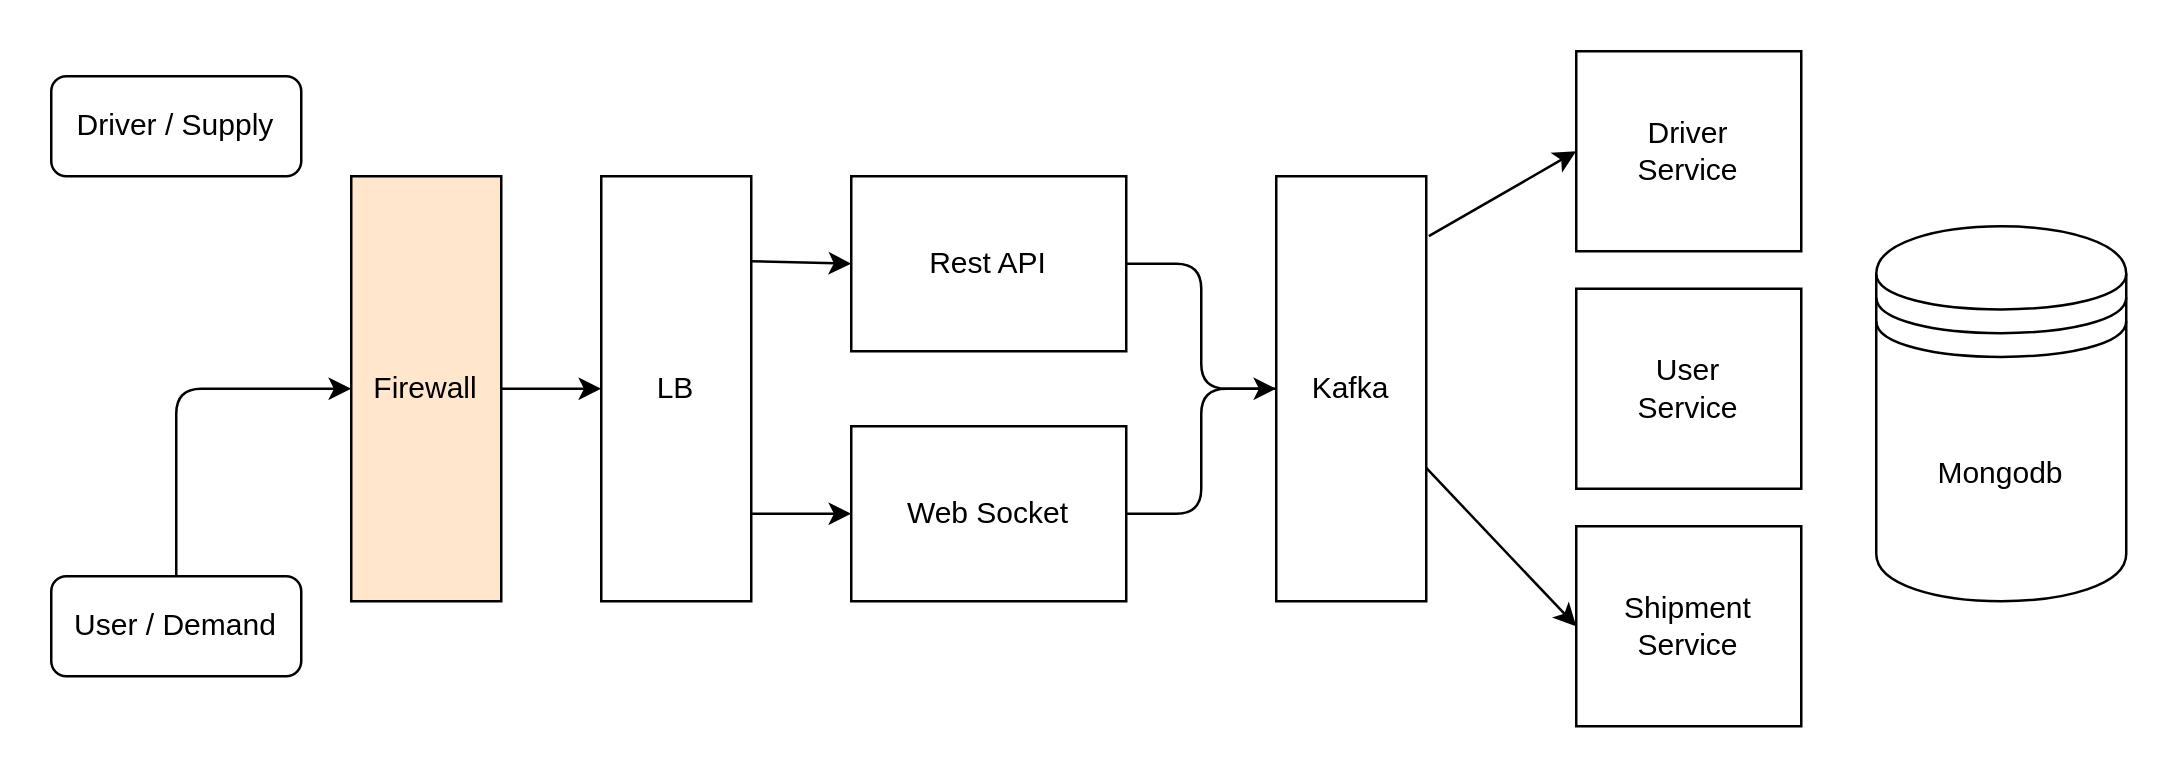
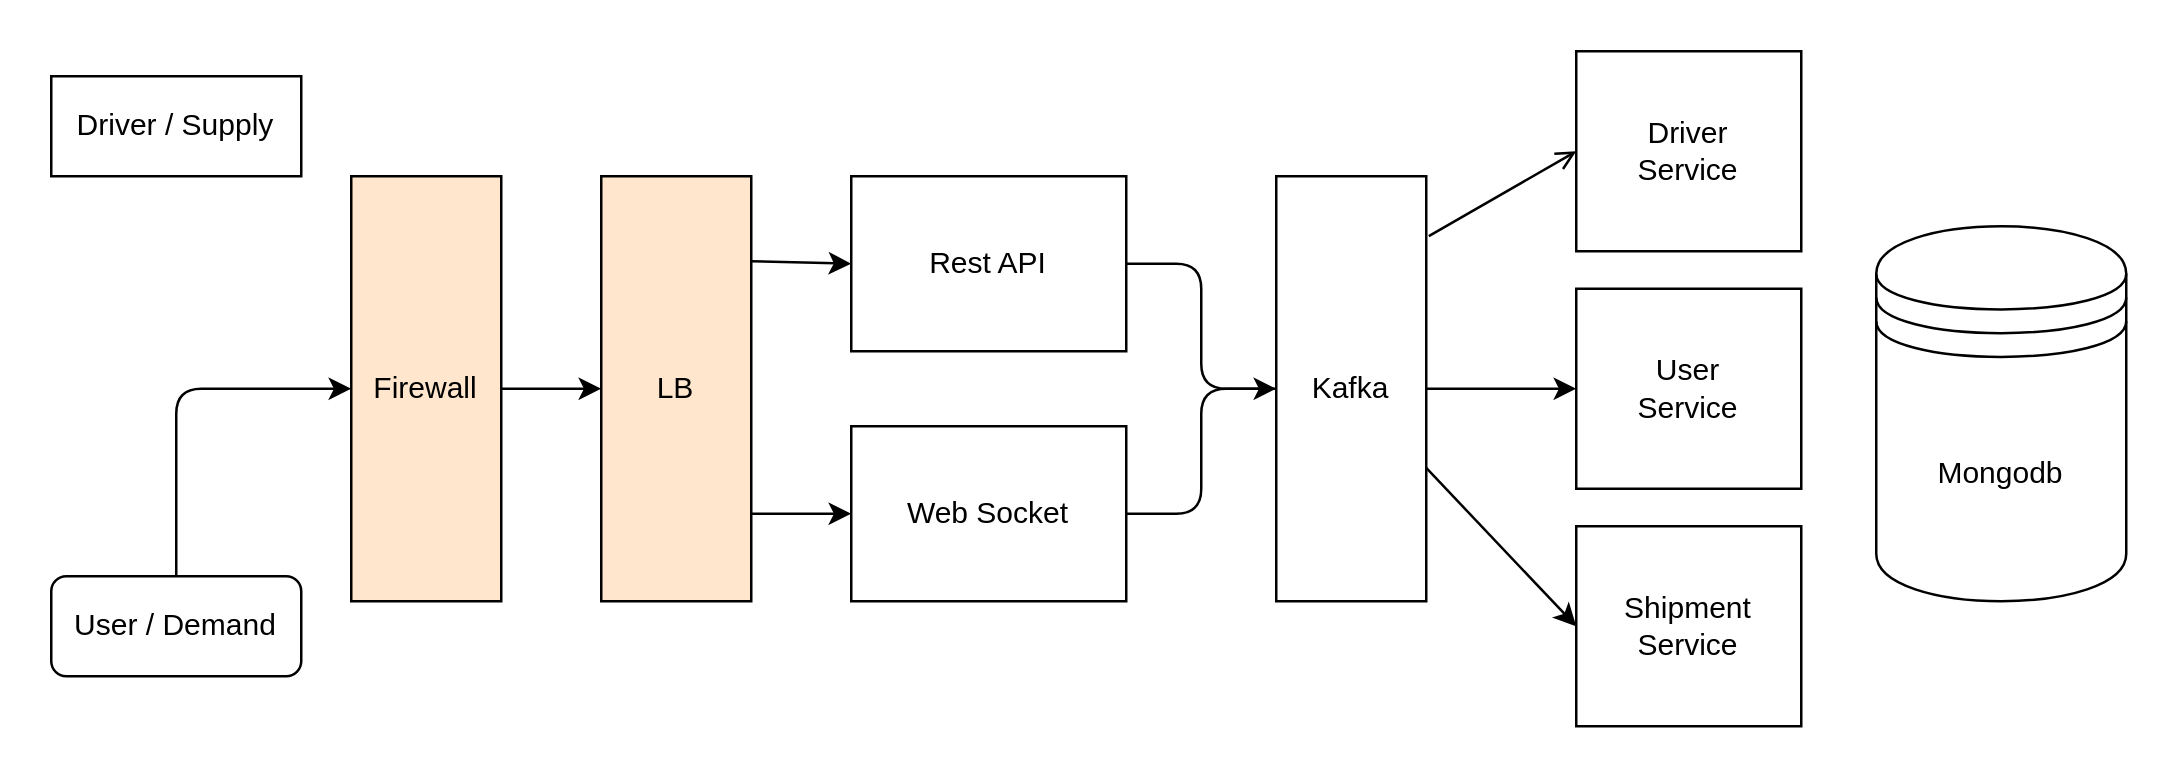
(176, 126) -> (176, 126)
(1561, 160) -> (1564, 158)
(676, 389) -> (676, 389)
none -> (1493, 389)
